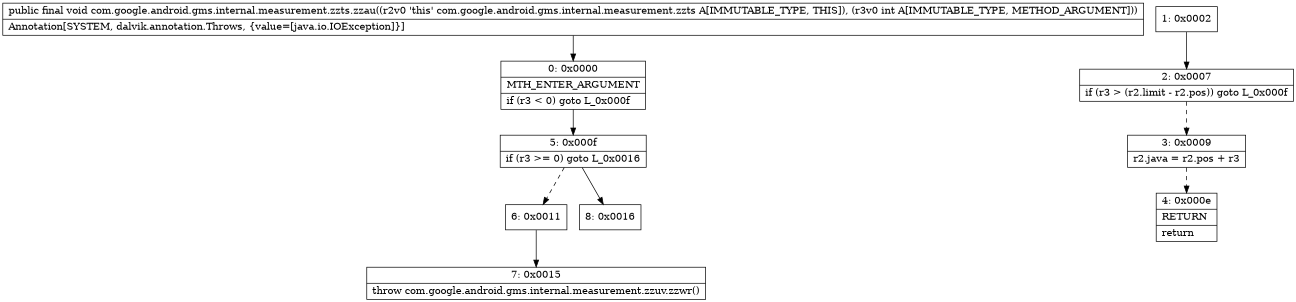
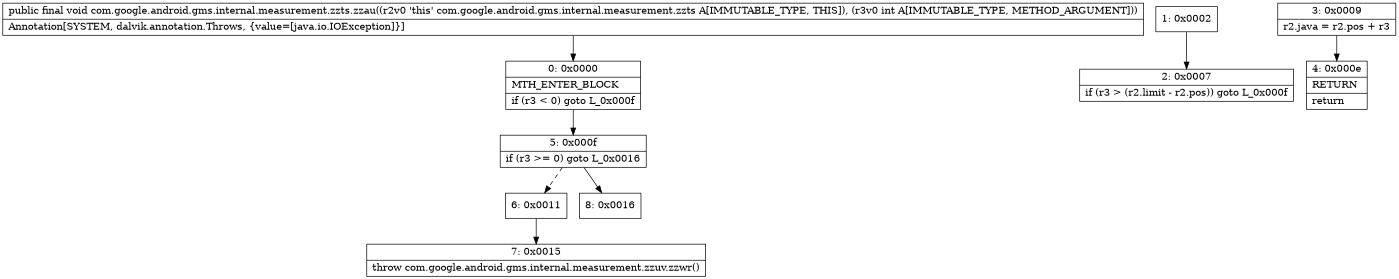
(573, 85) -> (565, 85)
(1187, 115) -> none
(1187, 177) -> (1337, 45)
